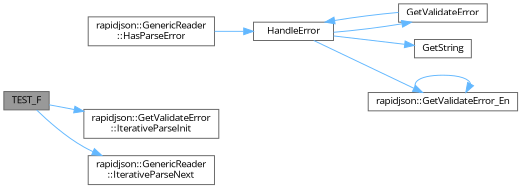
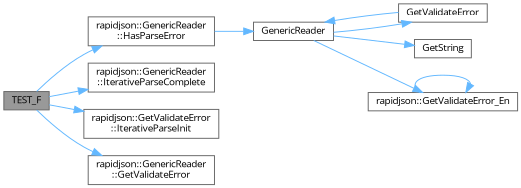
(294, 31) -> (294, 31)
none -> (63, 68)
none -> (151, 78)
(151, 170) -> (151, 170)
